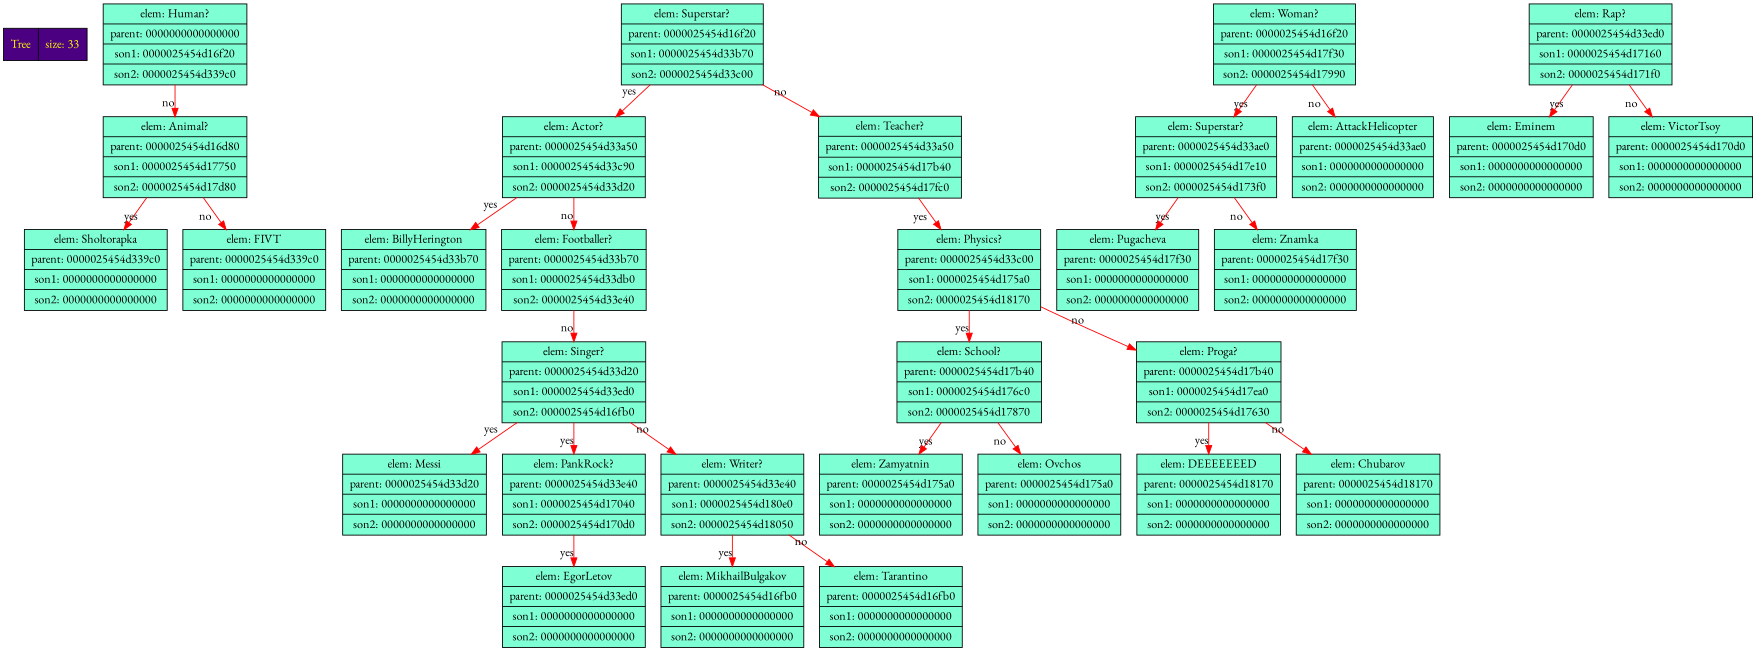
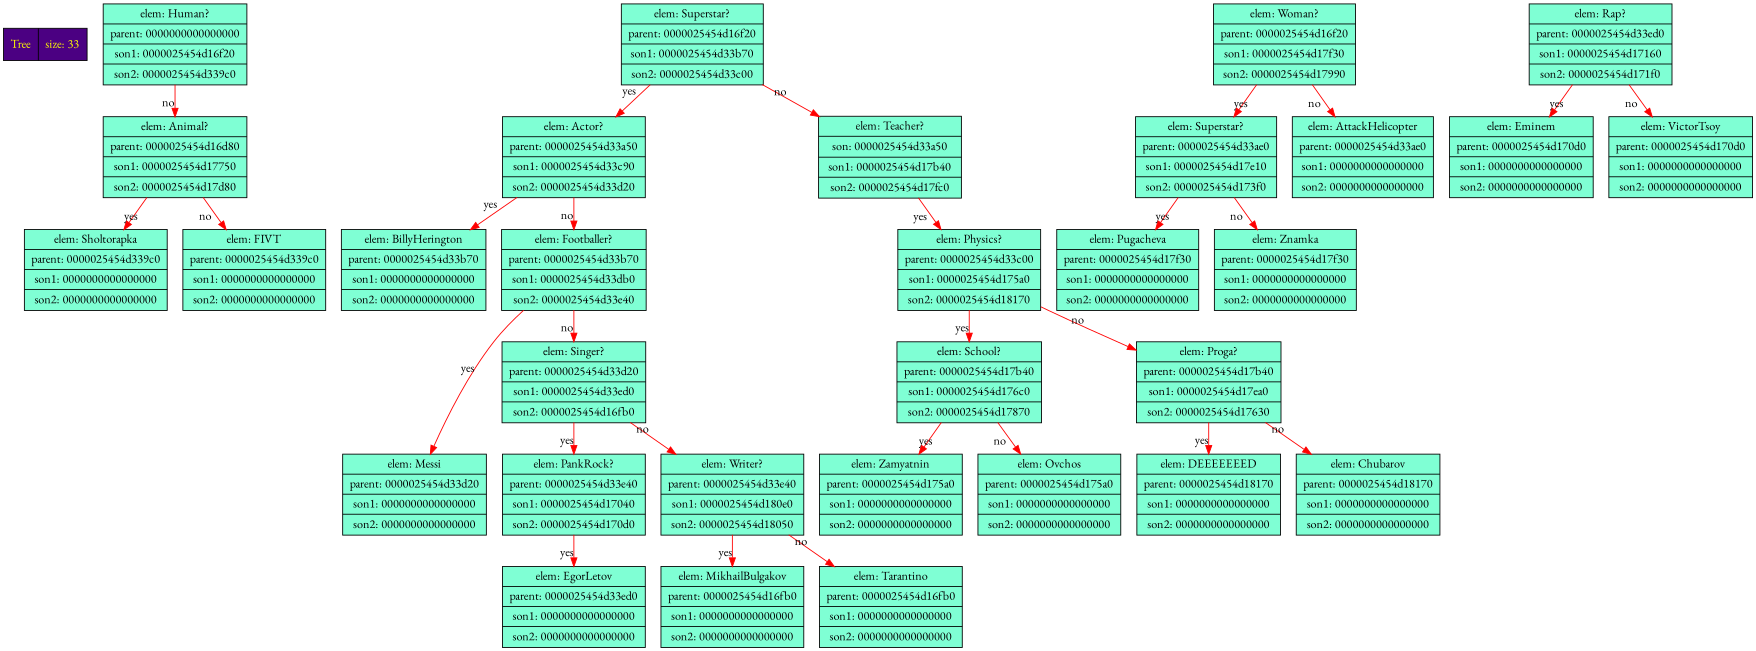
(890, 146) -> (890, 146)
(498, 436) -> (472, 374)
